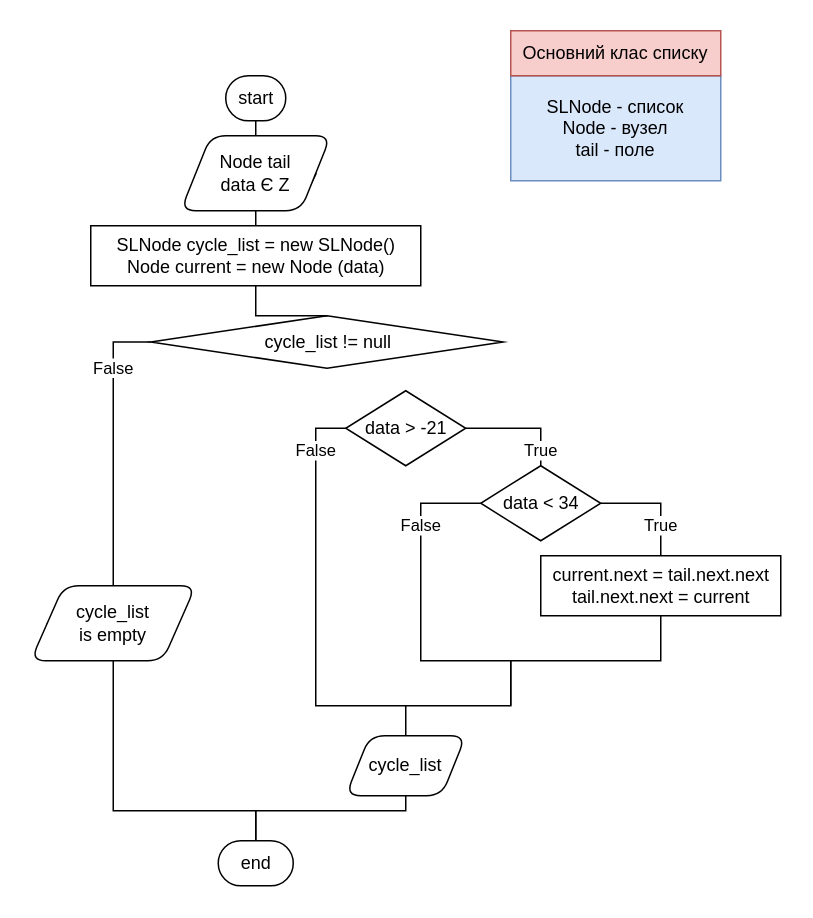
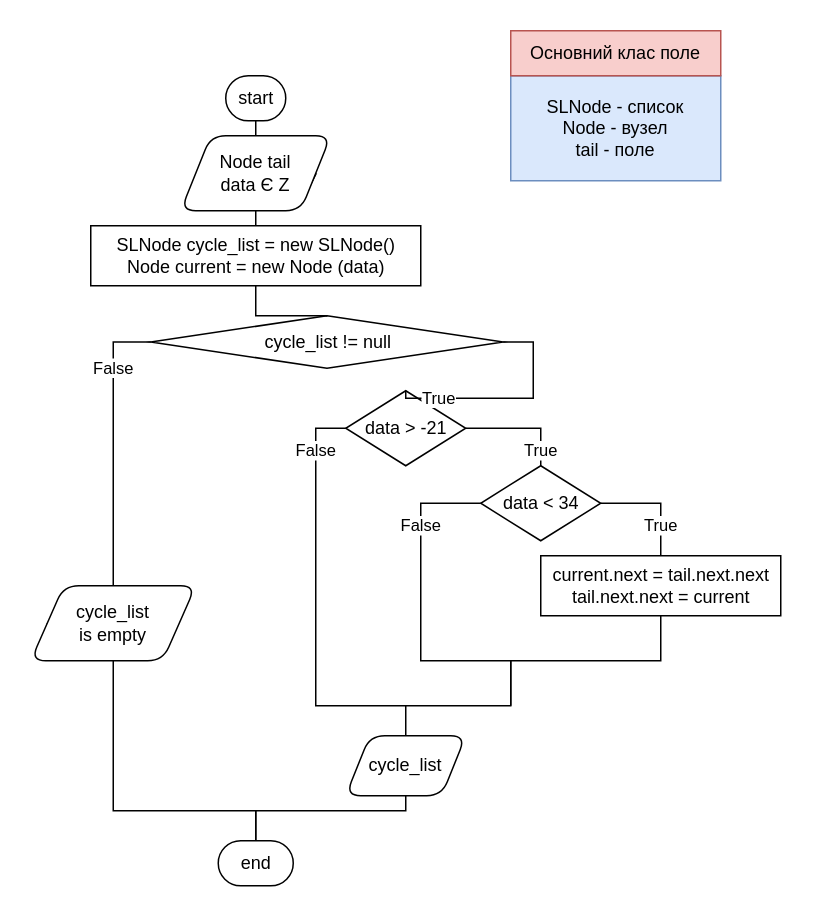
(616, 53) -> (616, 53)
none -> (509, 398)
